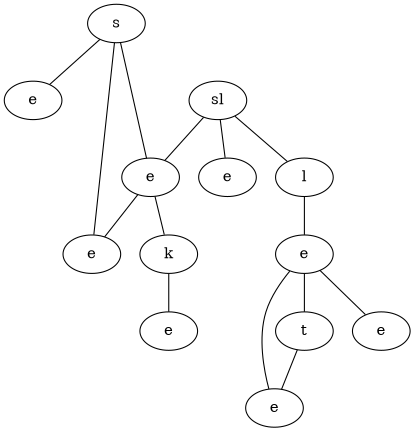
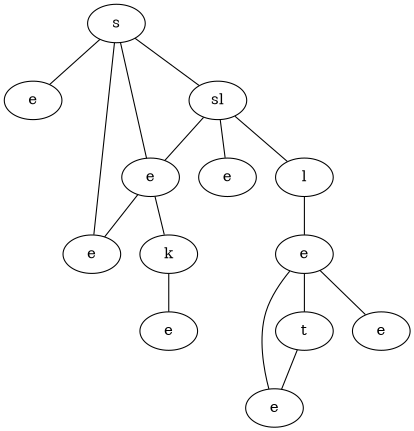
none -> (167, 62)
